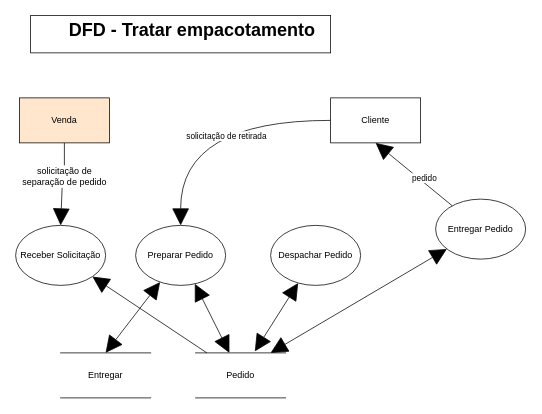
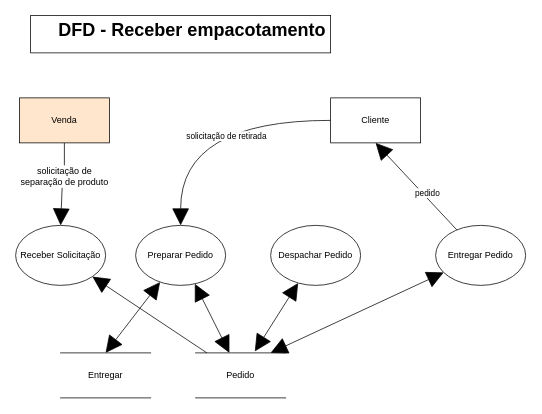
(192, 30) -> (192, 30)
(65, 177) -> (65, 177)
(480, 229) -> (480, 255)
